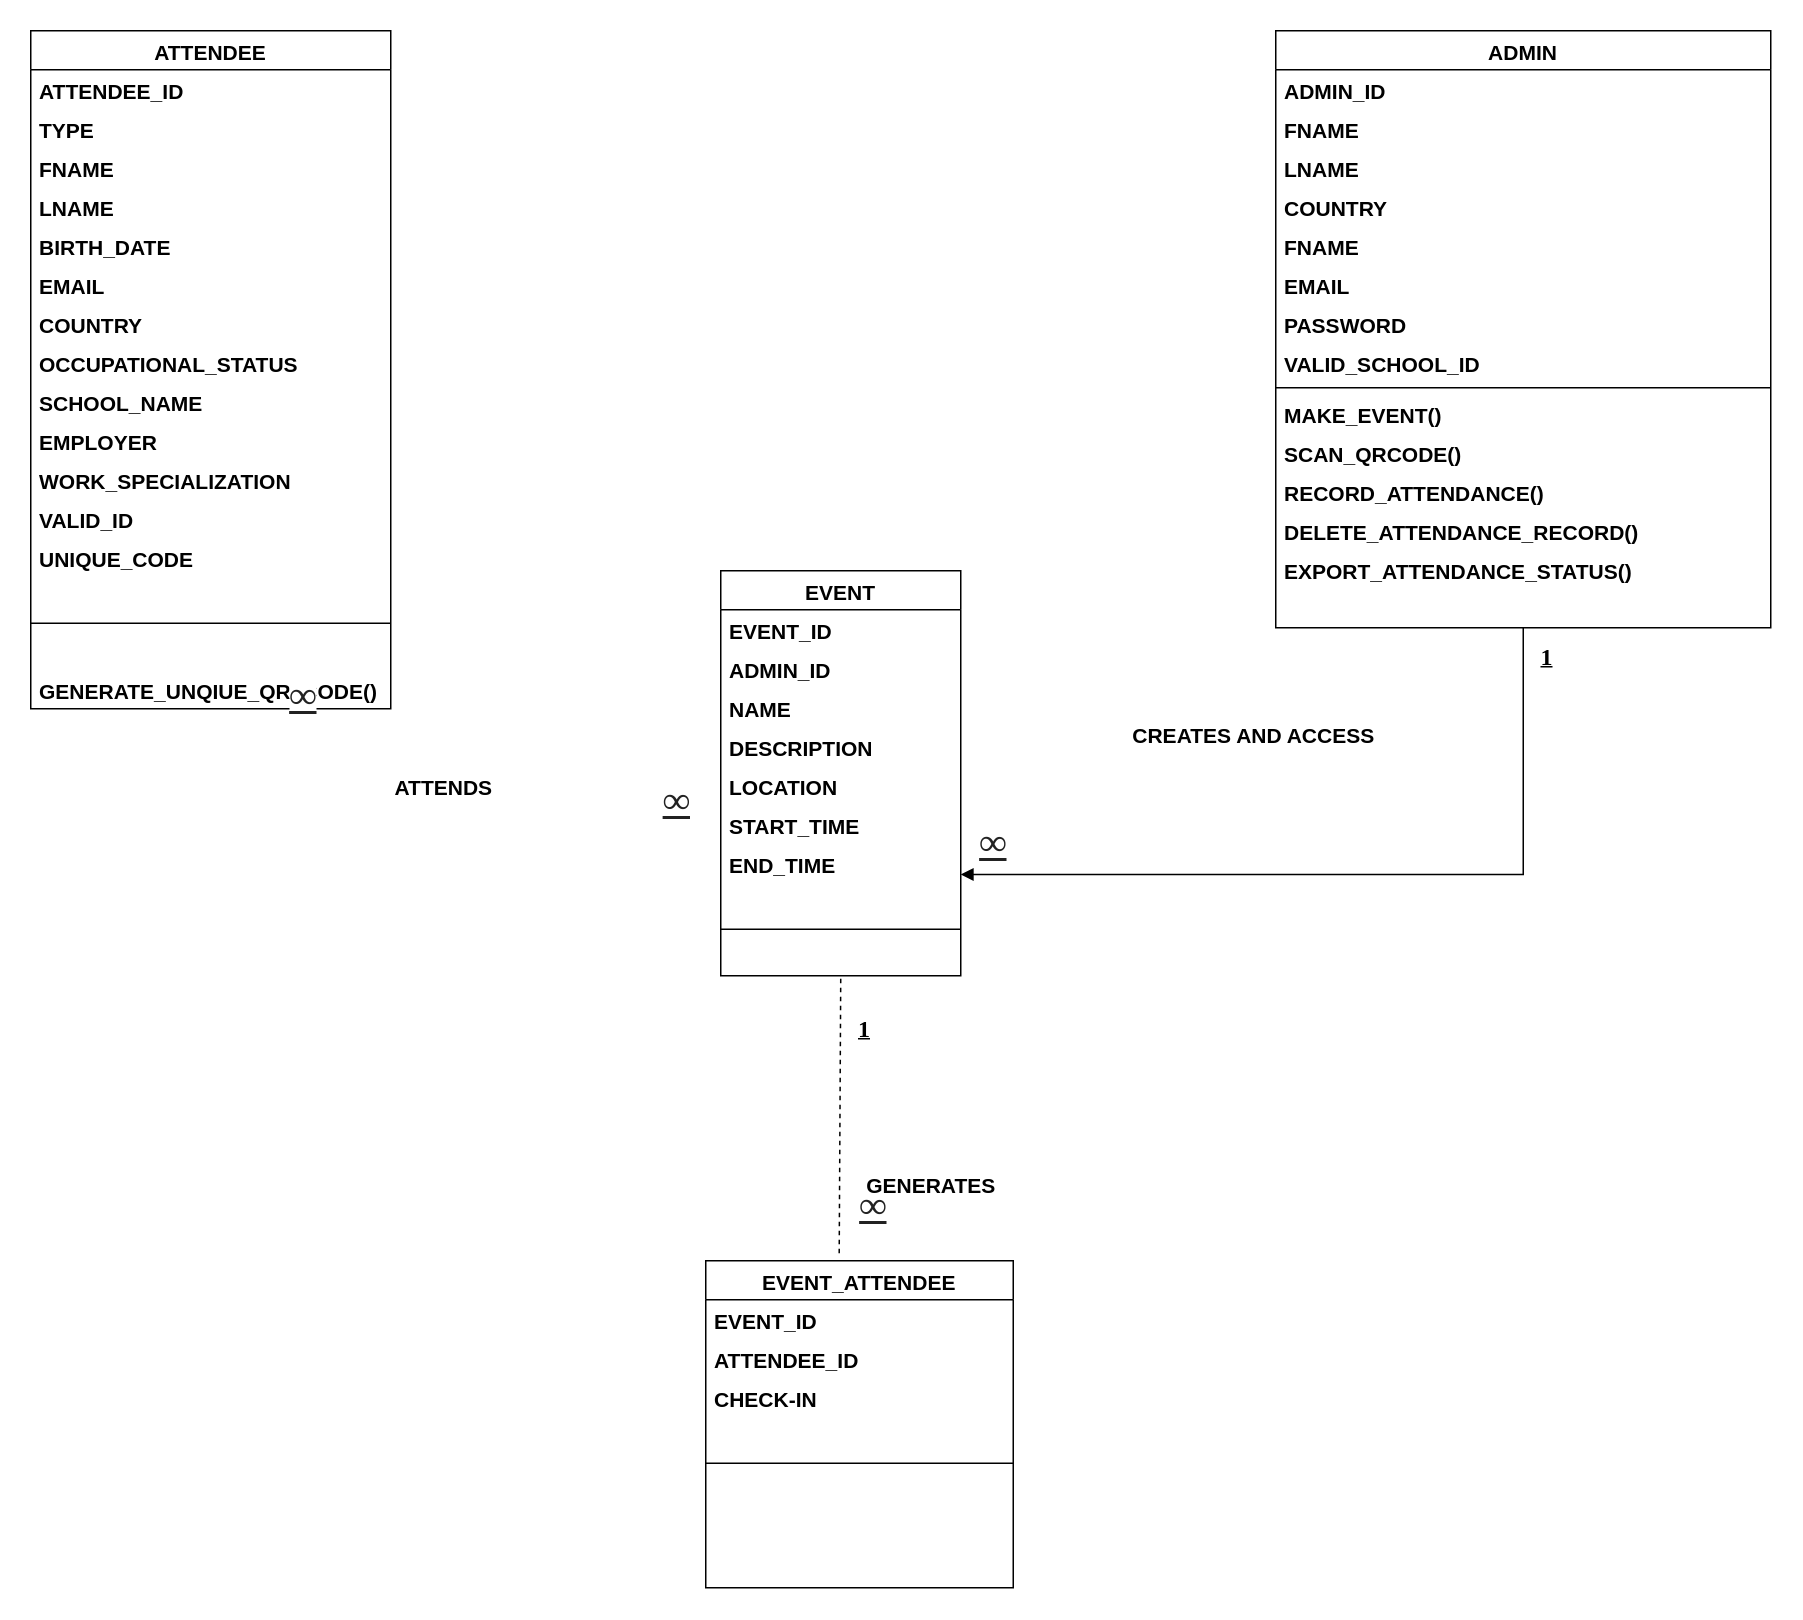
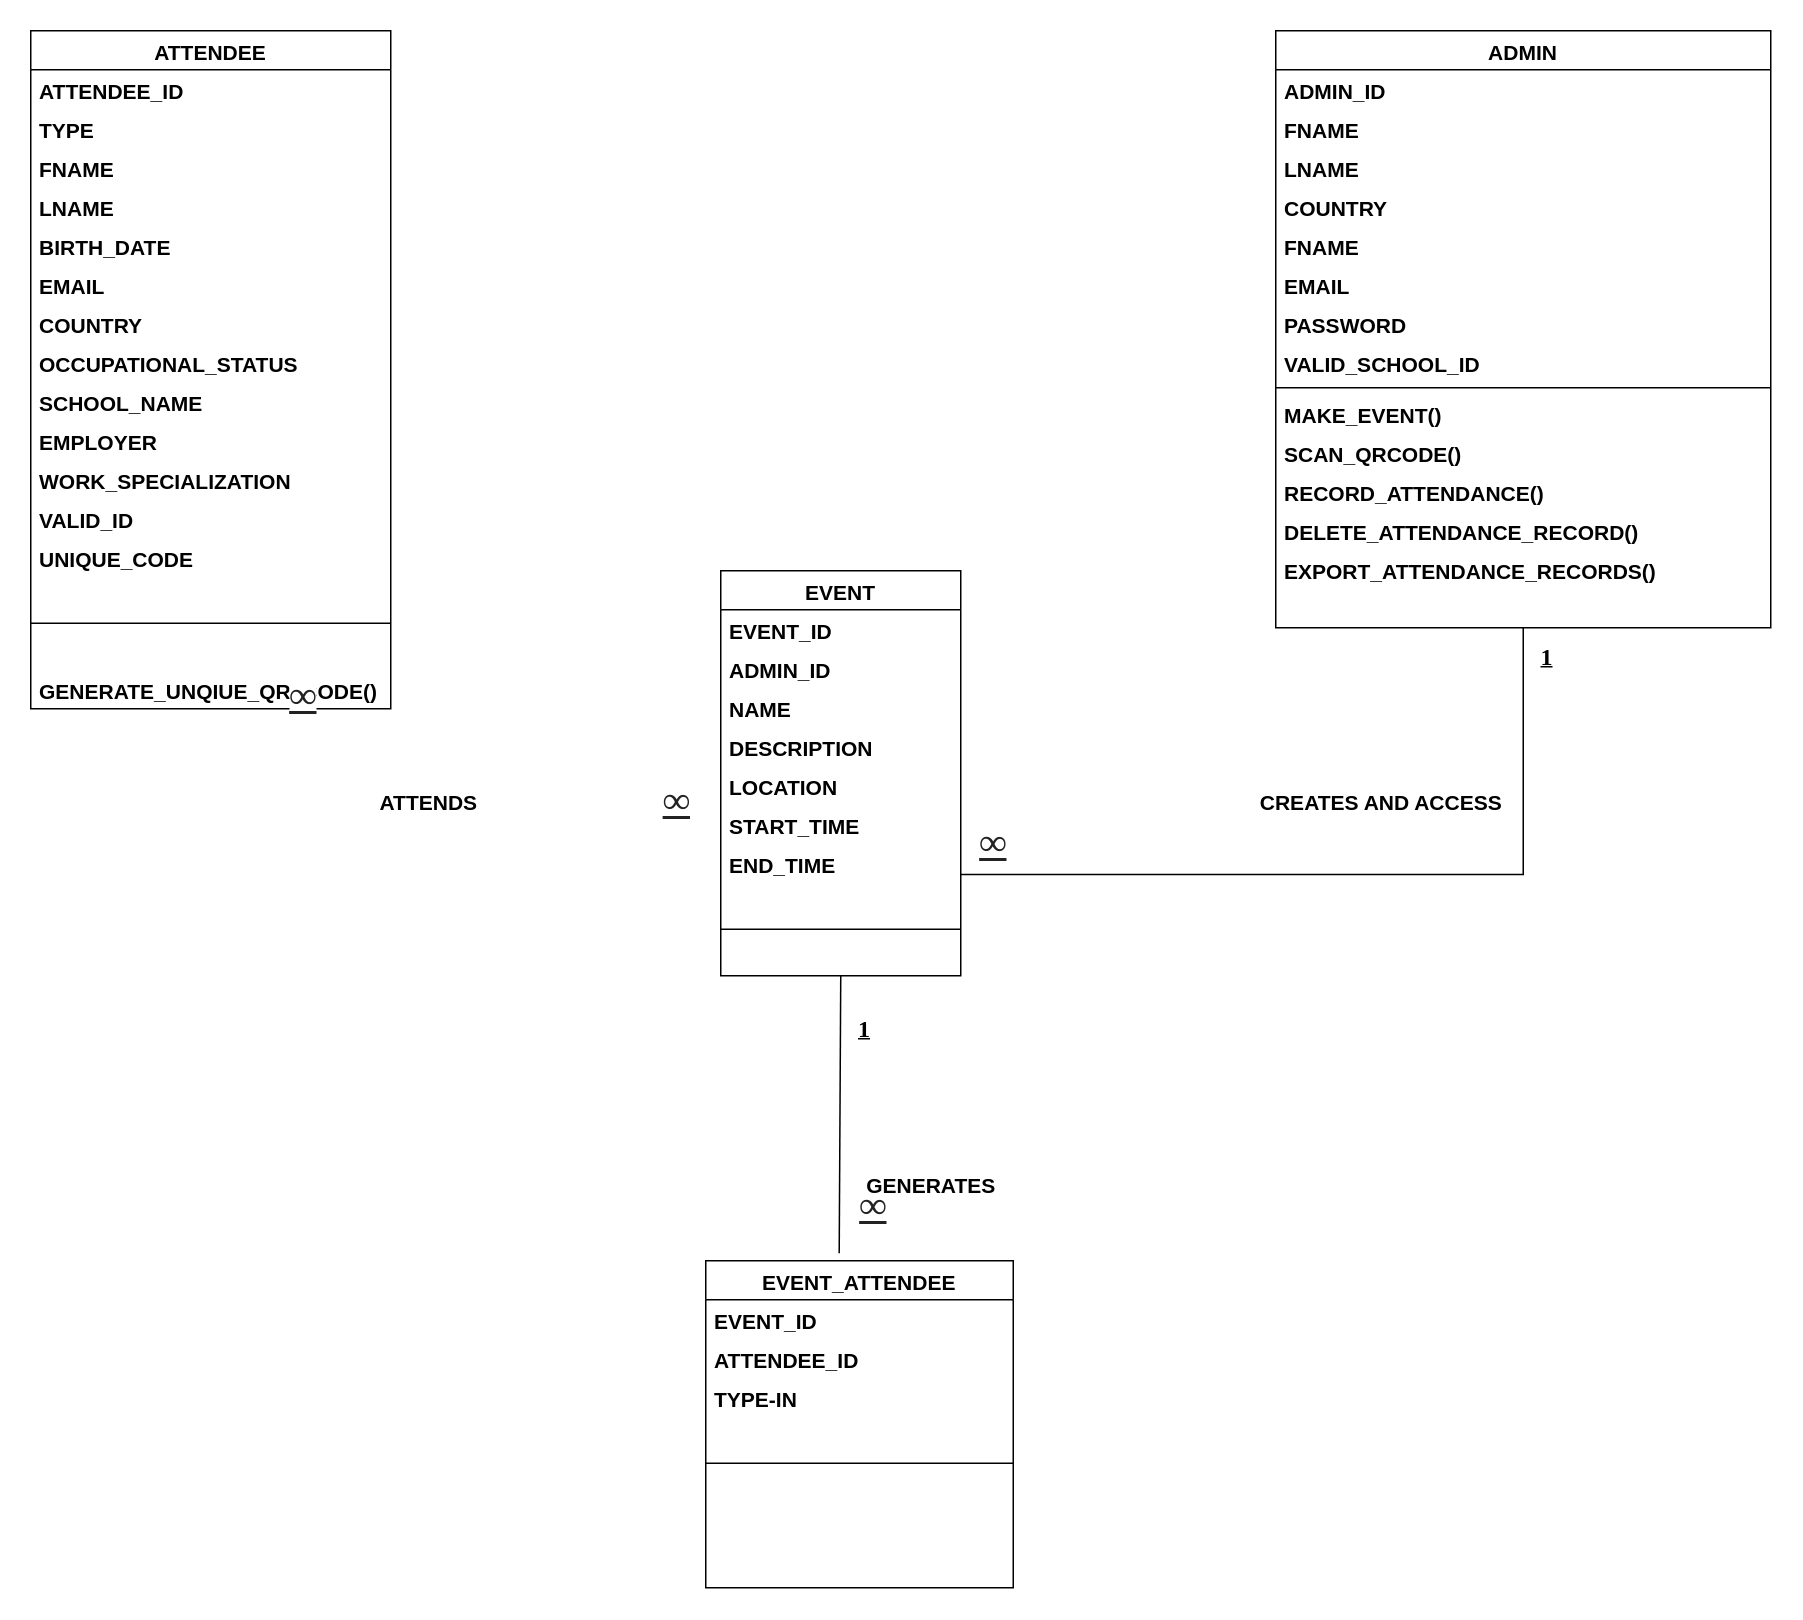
(1437, 572) -> (1443, 572)
(1253, 736) -> (1381, 803)
(443, 788) -> (428, 803)
(974, 875) -> (969, 875)
(840, 1114) -> (840, 1114)
(761, 1400) -> (755, 1400)
